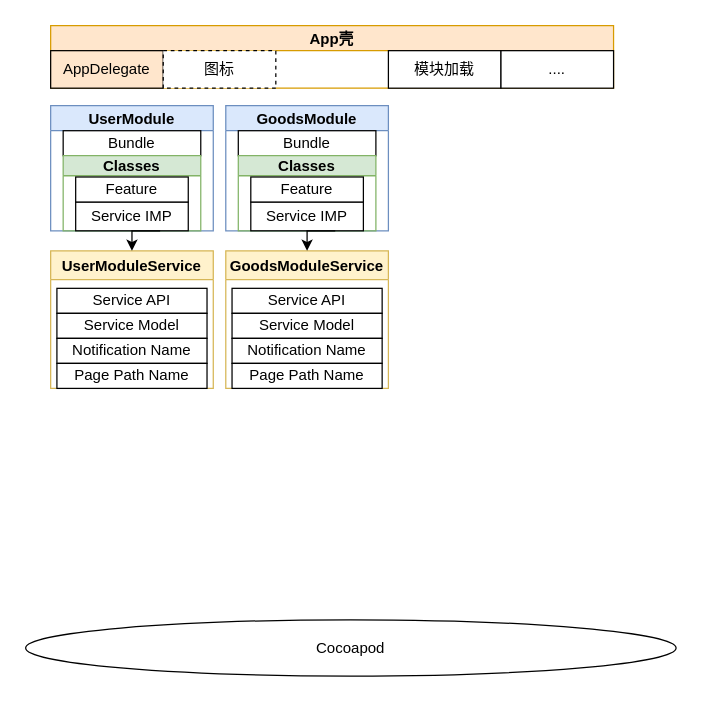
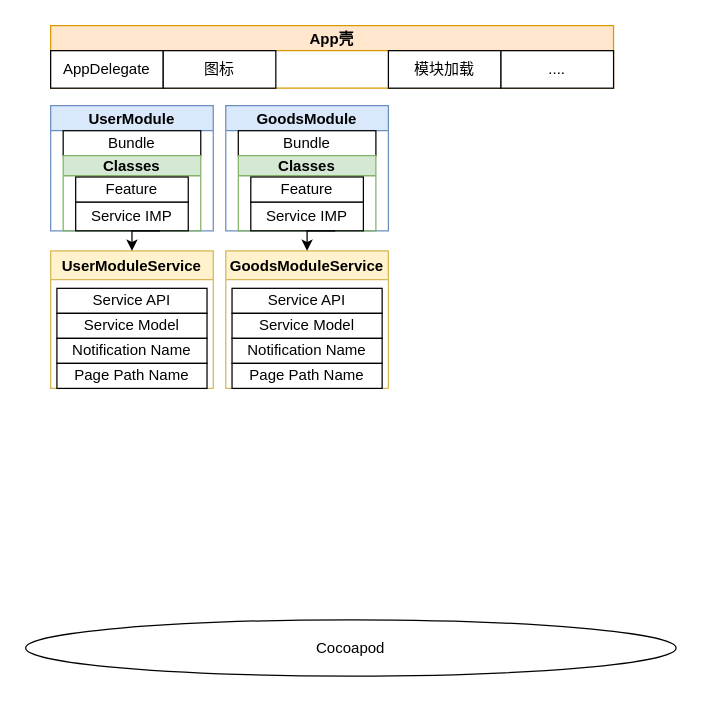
(107, 69) -> (107, 69)
(219, 69) -> (219, 69)
